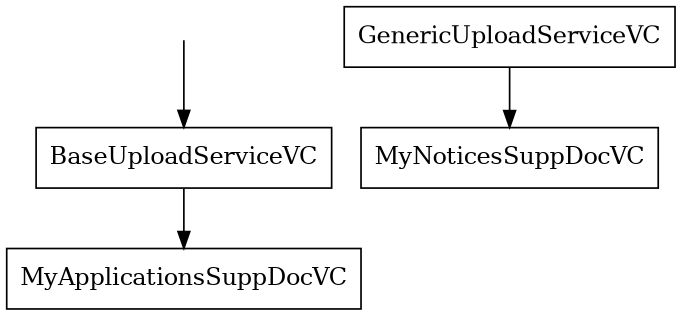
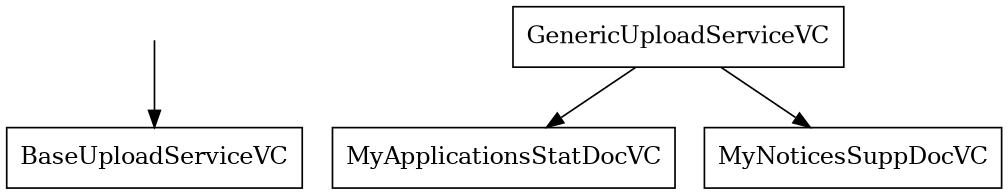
none -> (504, 158)
(184, 279) -> none
